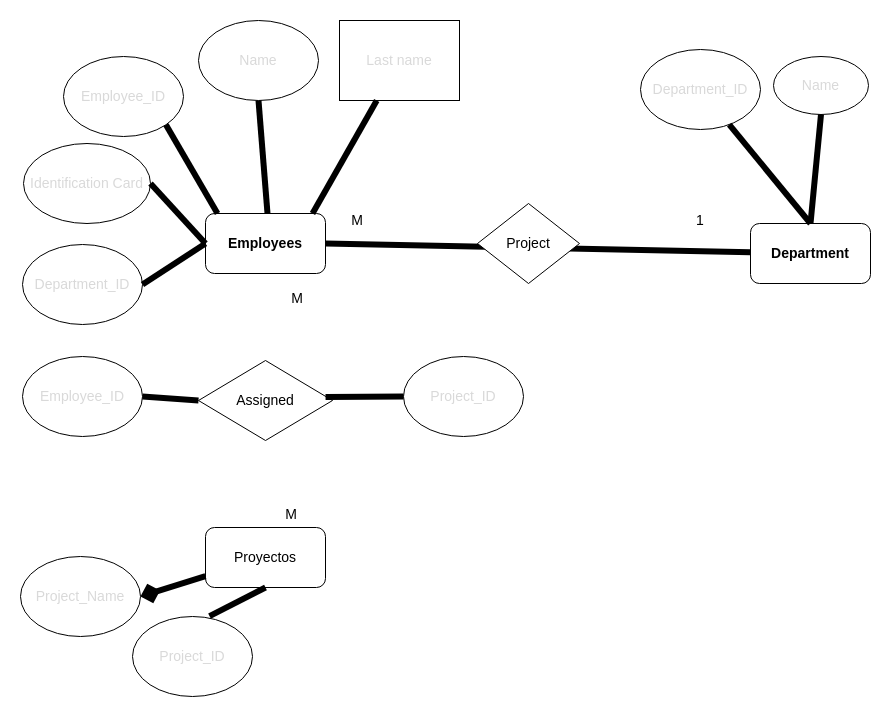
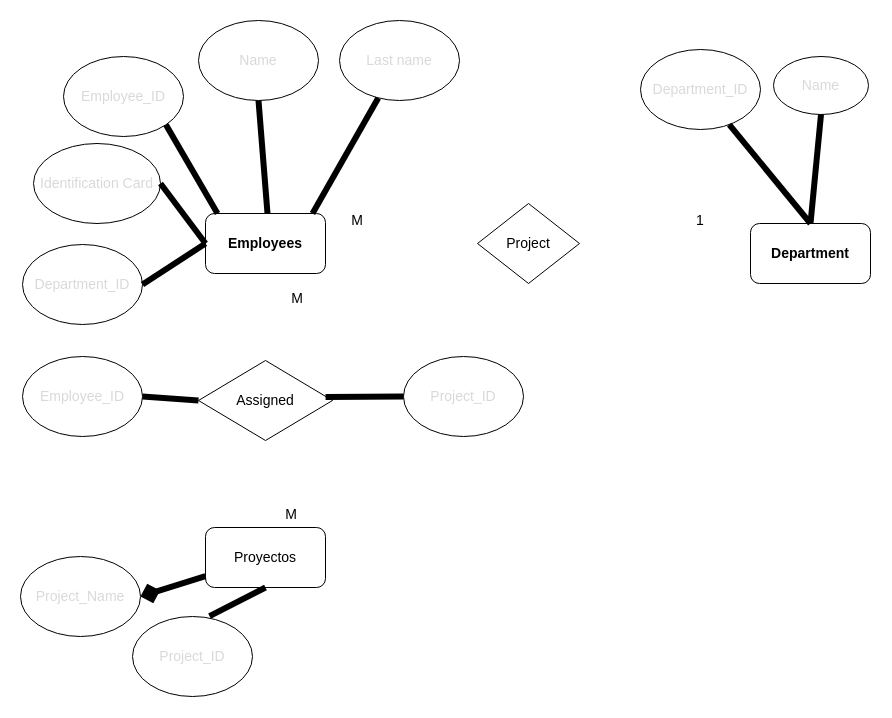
(400, 61) -> (400, 61)
(87, 184) -> (97, 184)
(660, 250) -> none
